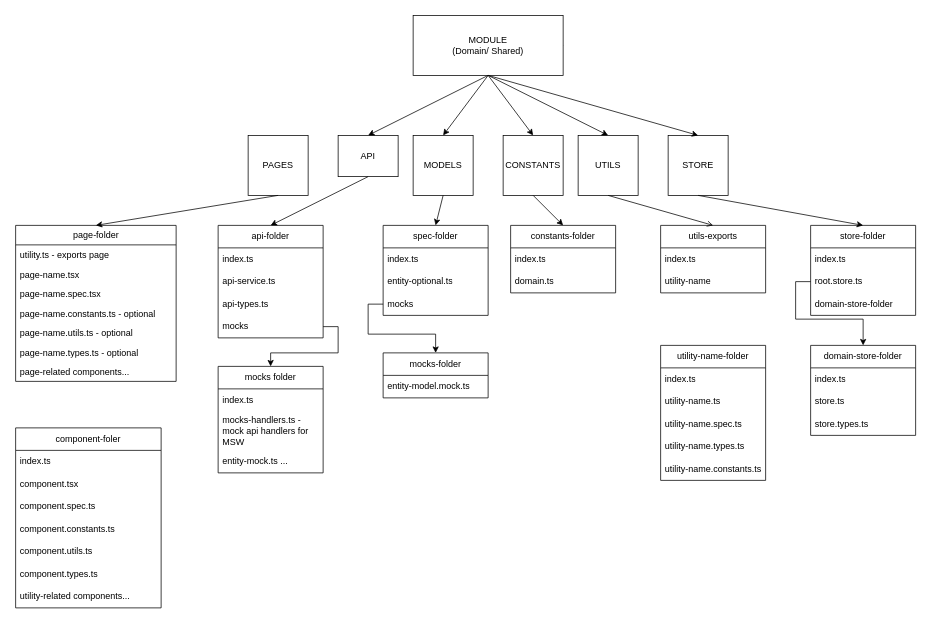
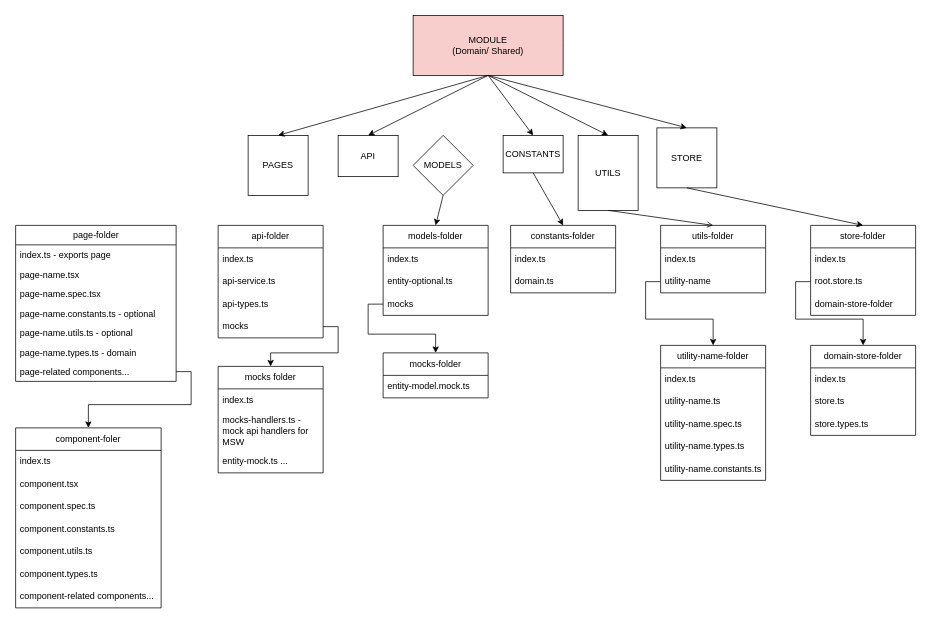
(488, 45) -> (488, 45)
(466, 104) -> none
none -> (381, 106)
(443, 165) -> (443, 165)
(533, 165) -> (533, 154)
(608, 165) -> (608, 173)
(698, 165) -> (687, 158)
(321, 200) -> none
(192, 210) -> none
(435, 237) -> (435, 237)
(713, 237) -> (713, 237)
(75, 256) -> (72, 256)
none -> (645, 295)
(86, 353) -> (82, 353)
none -> (132, 405)
(84, 597) -> (89, 597)
